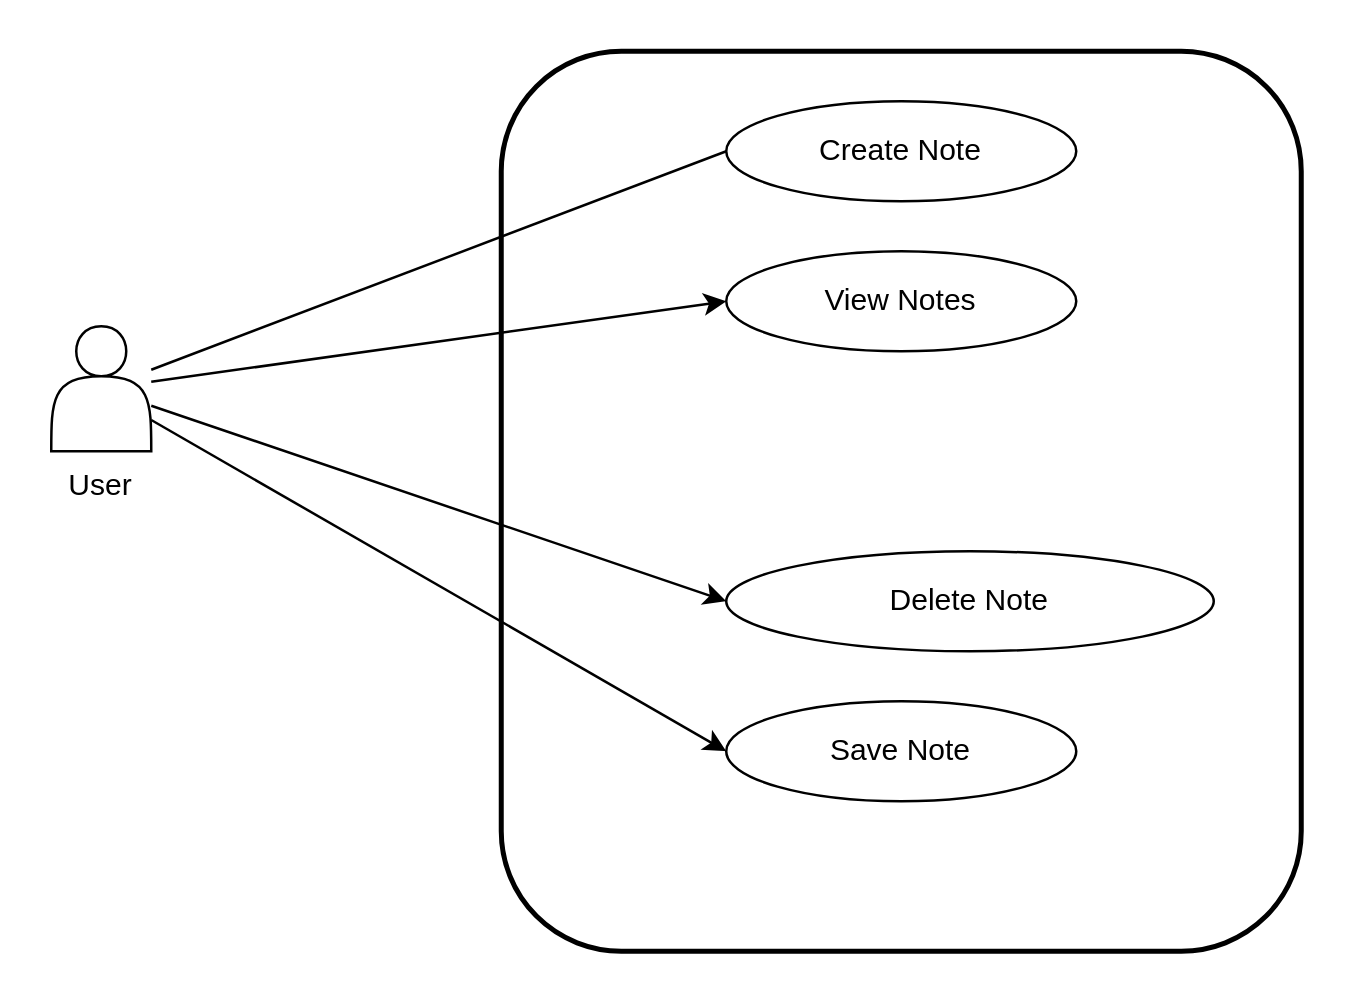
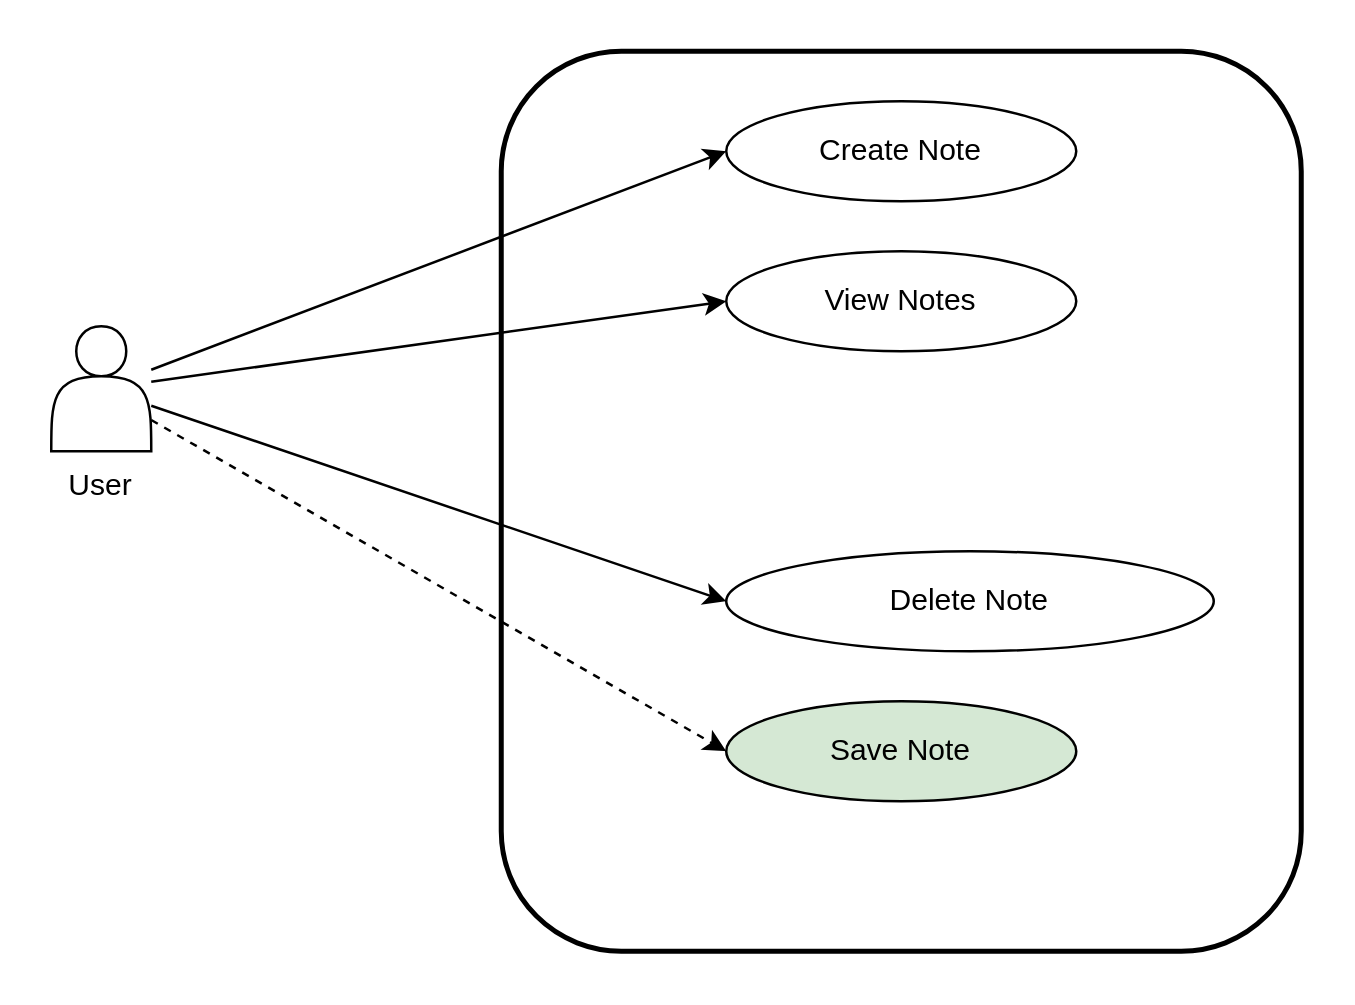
(717, 155) -> (710, 158)
(432, 582) -> (432, 582)
(901, 751) -> (901, 751)
